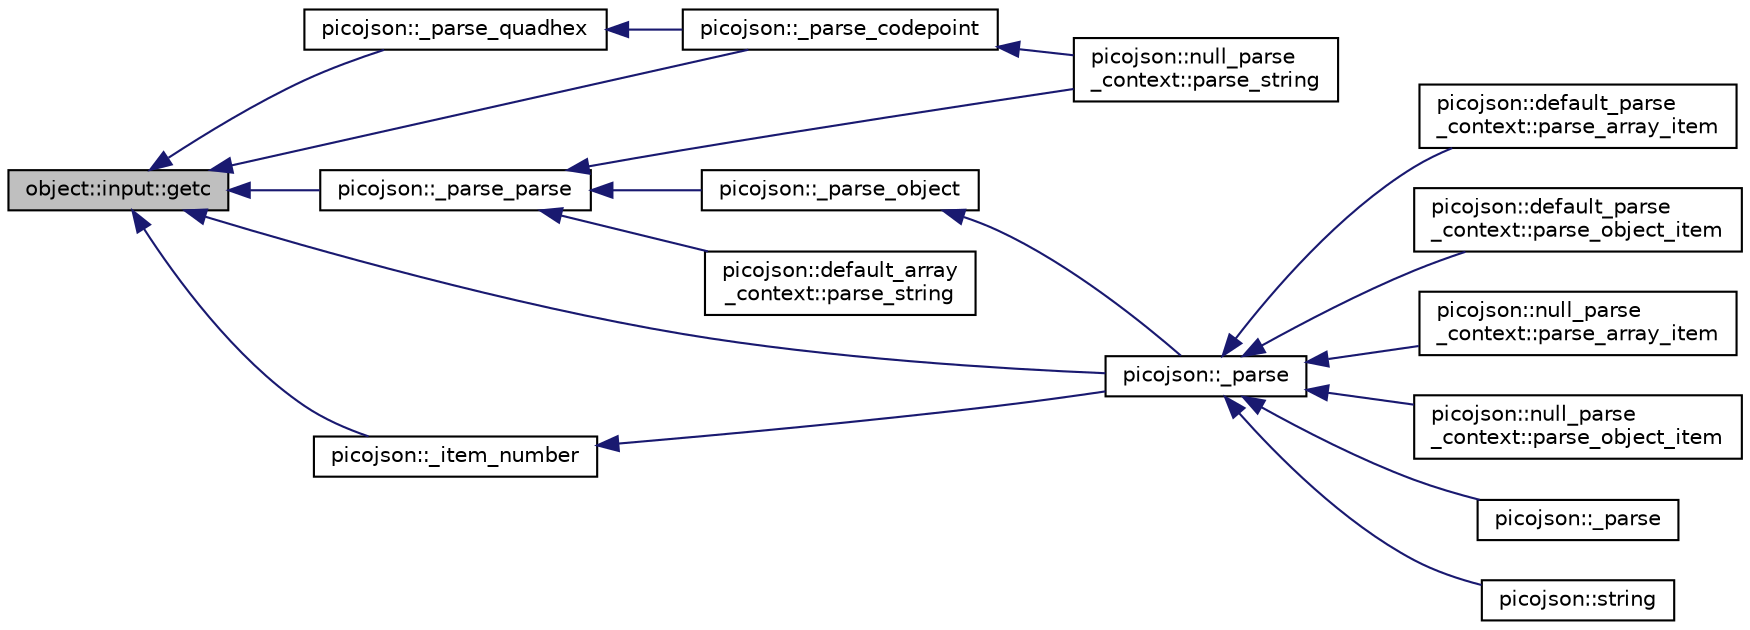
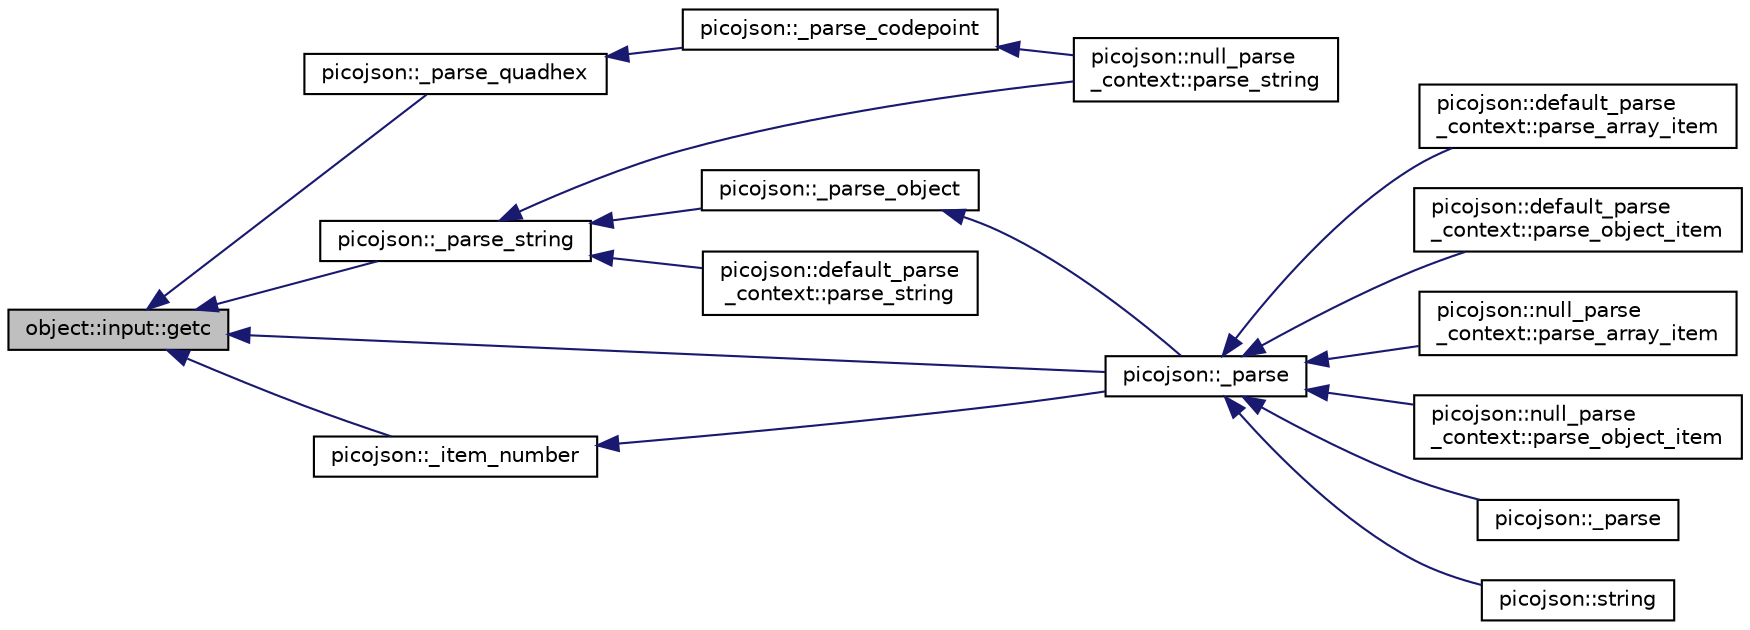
(490, 108) -> none
(456, 190) -> (456, 241)
(840, 283) -> (840, 283)
